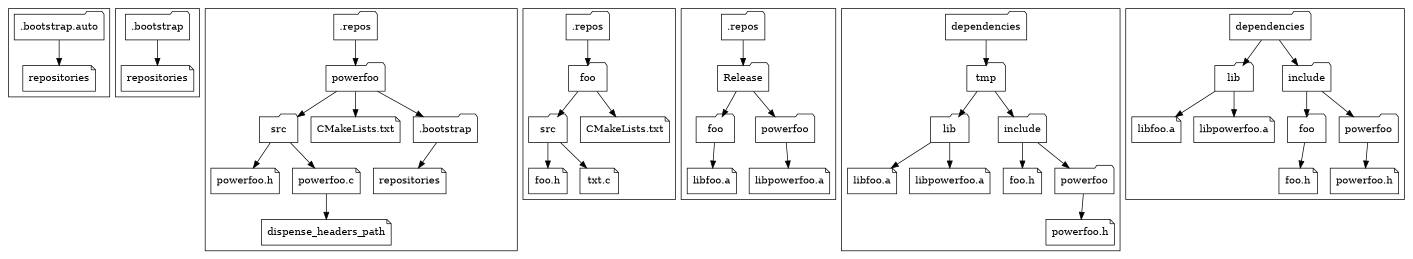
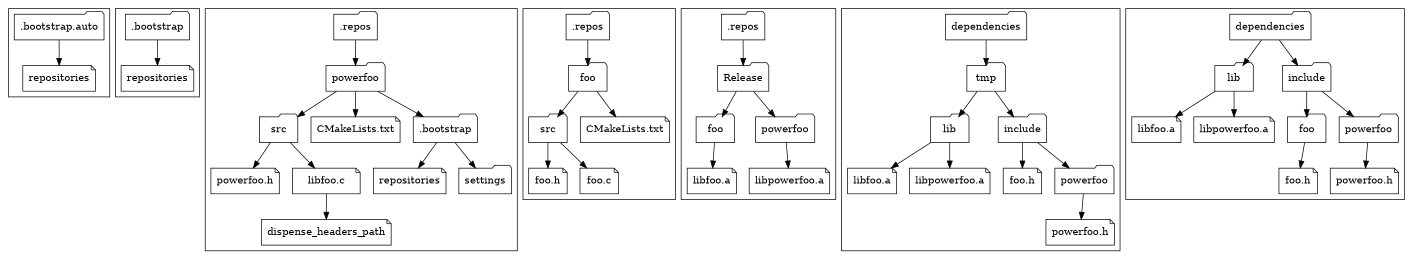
(326, 181) -> (326, 181)
none -> (485, 181)
(599, 181) -> (599, 181)
